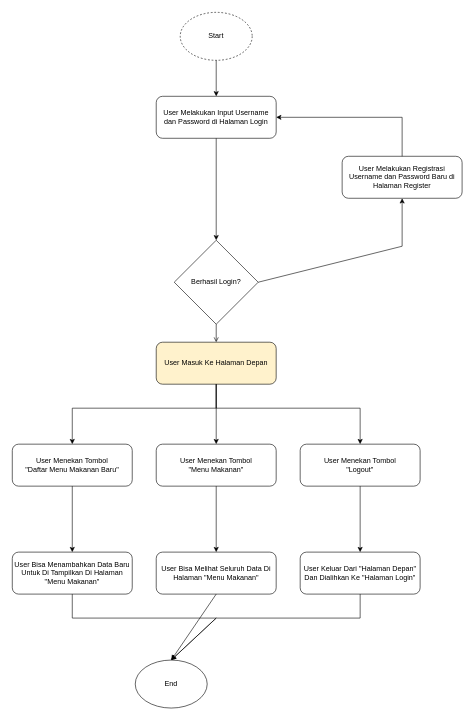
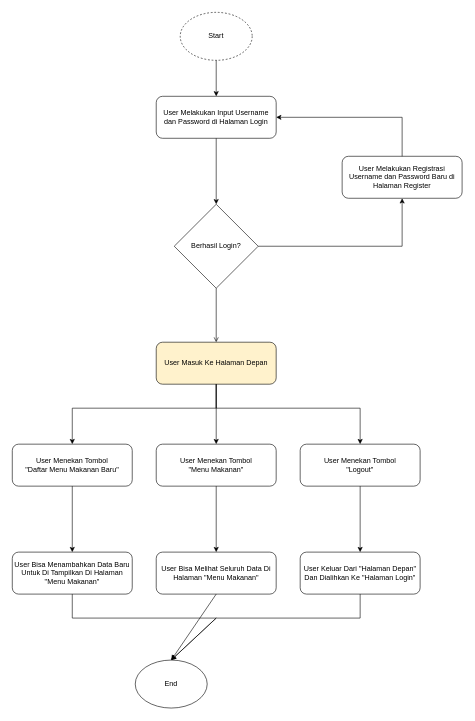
(216, 282) -> (216, 246)
